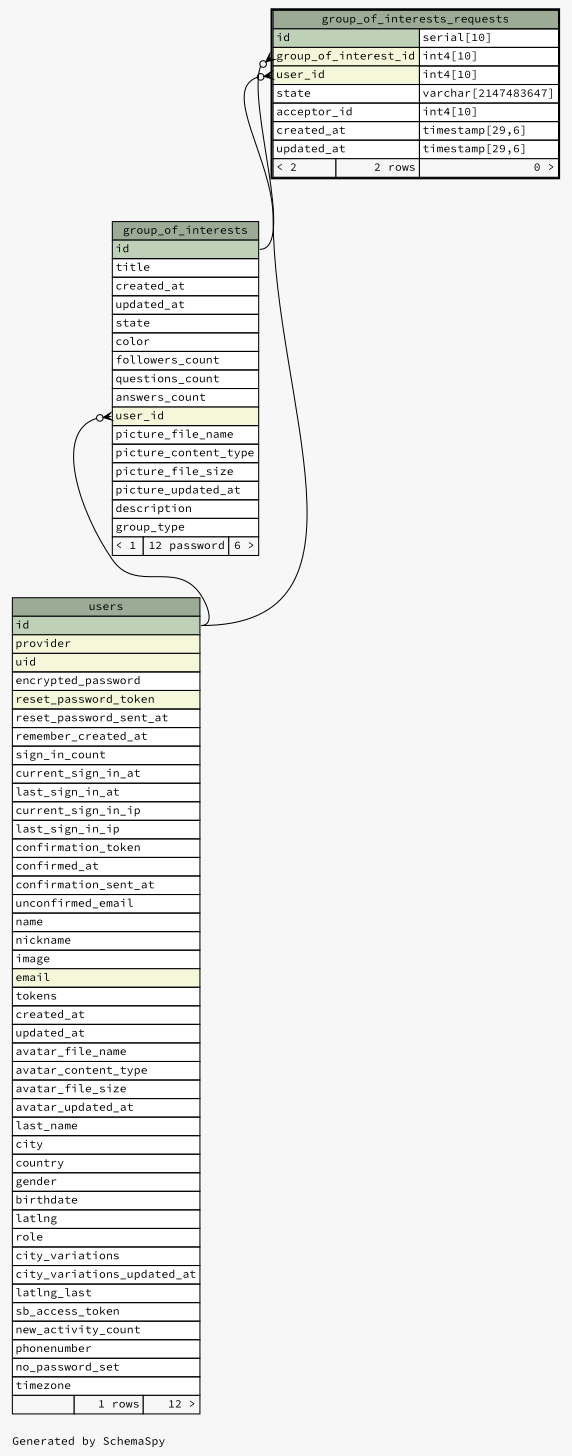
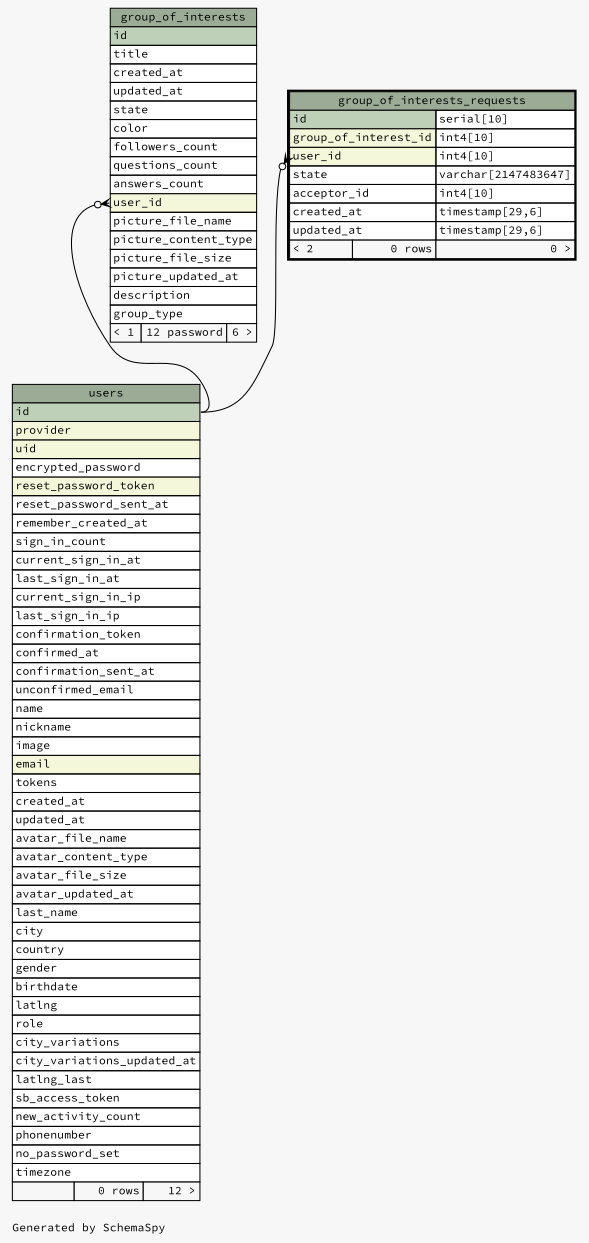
(266, 156) -> none
(395, 167) -> (412, 249)
(119, 1404) -> (119, 1191)
